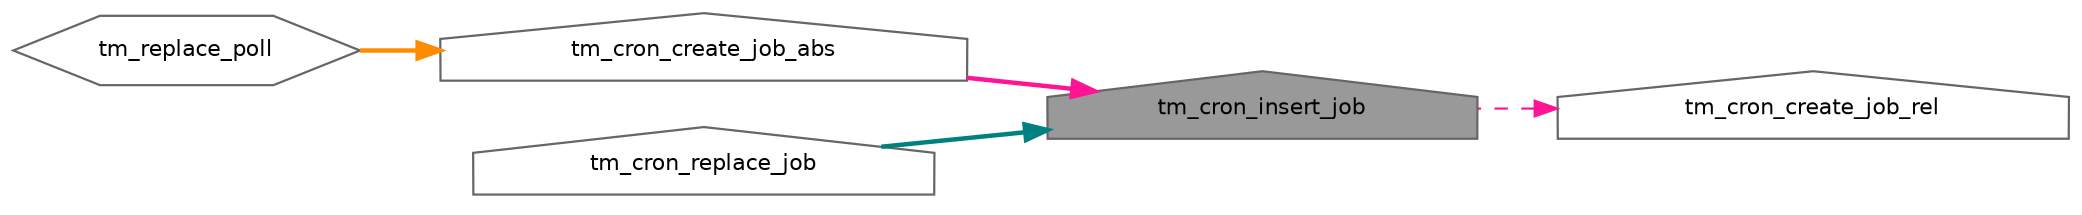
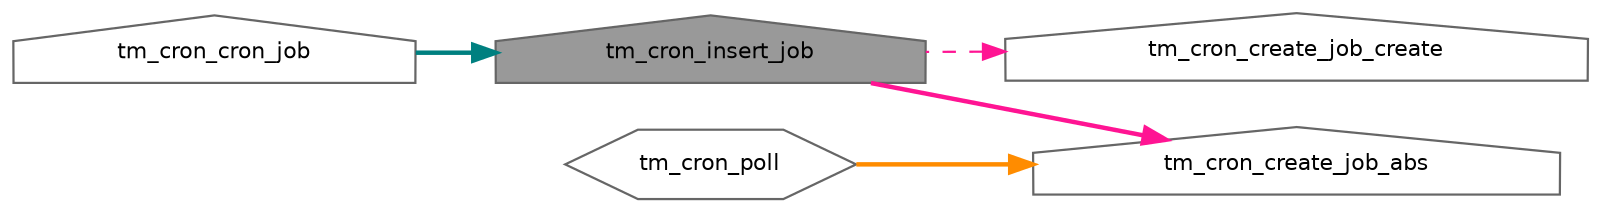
(187, 50) -> (711, 164)
(1019, 83) -> (1008, 109)
(1813, 109) -> (1297, 50)
(704, 164) -> (214, 53)
